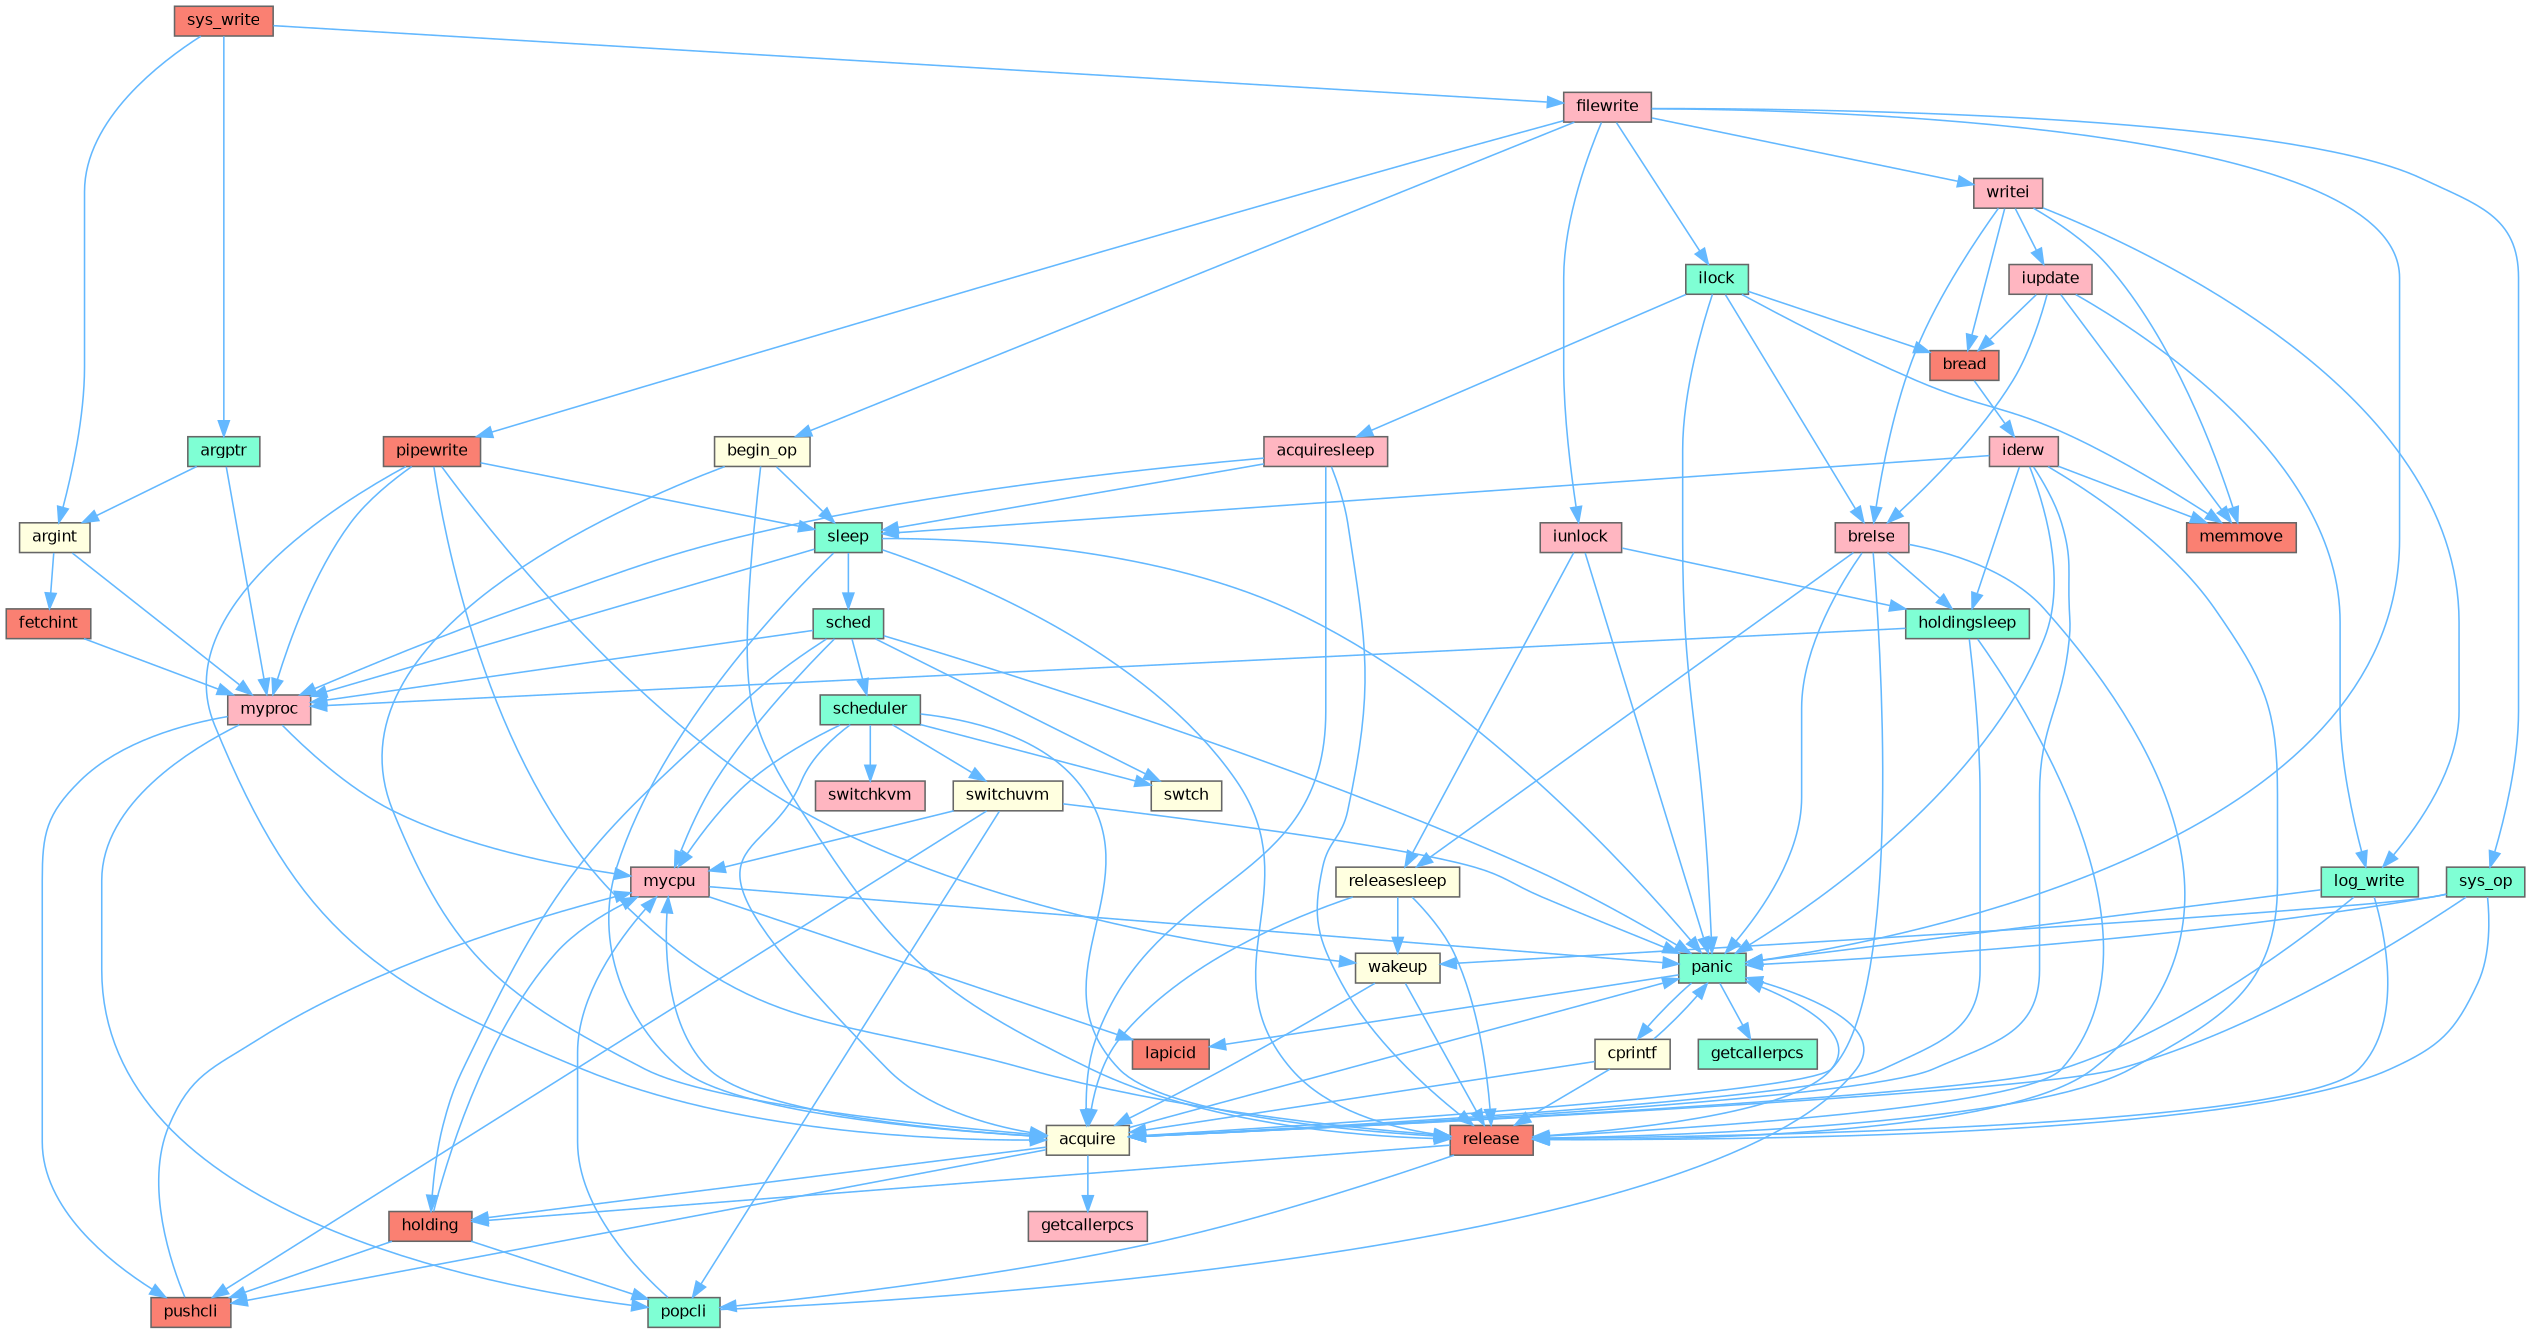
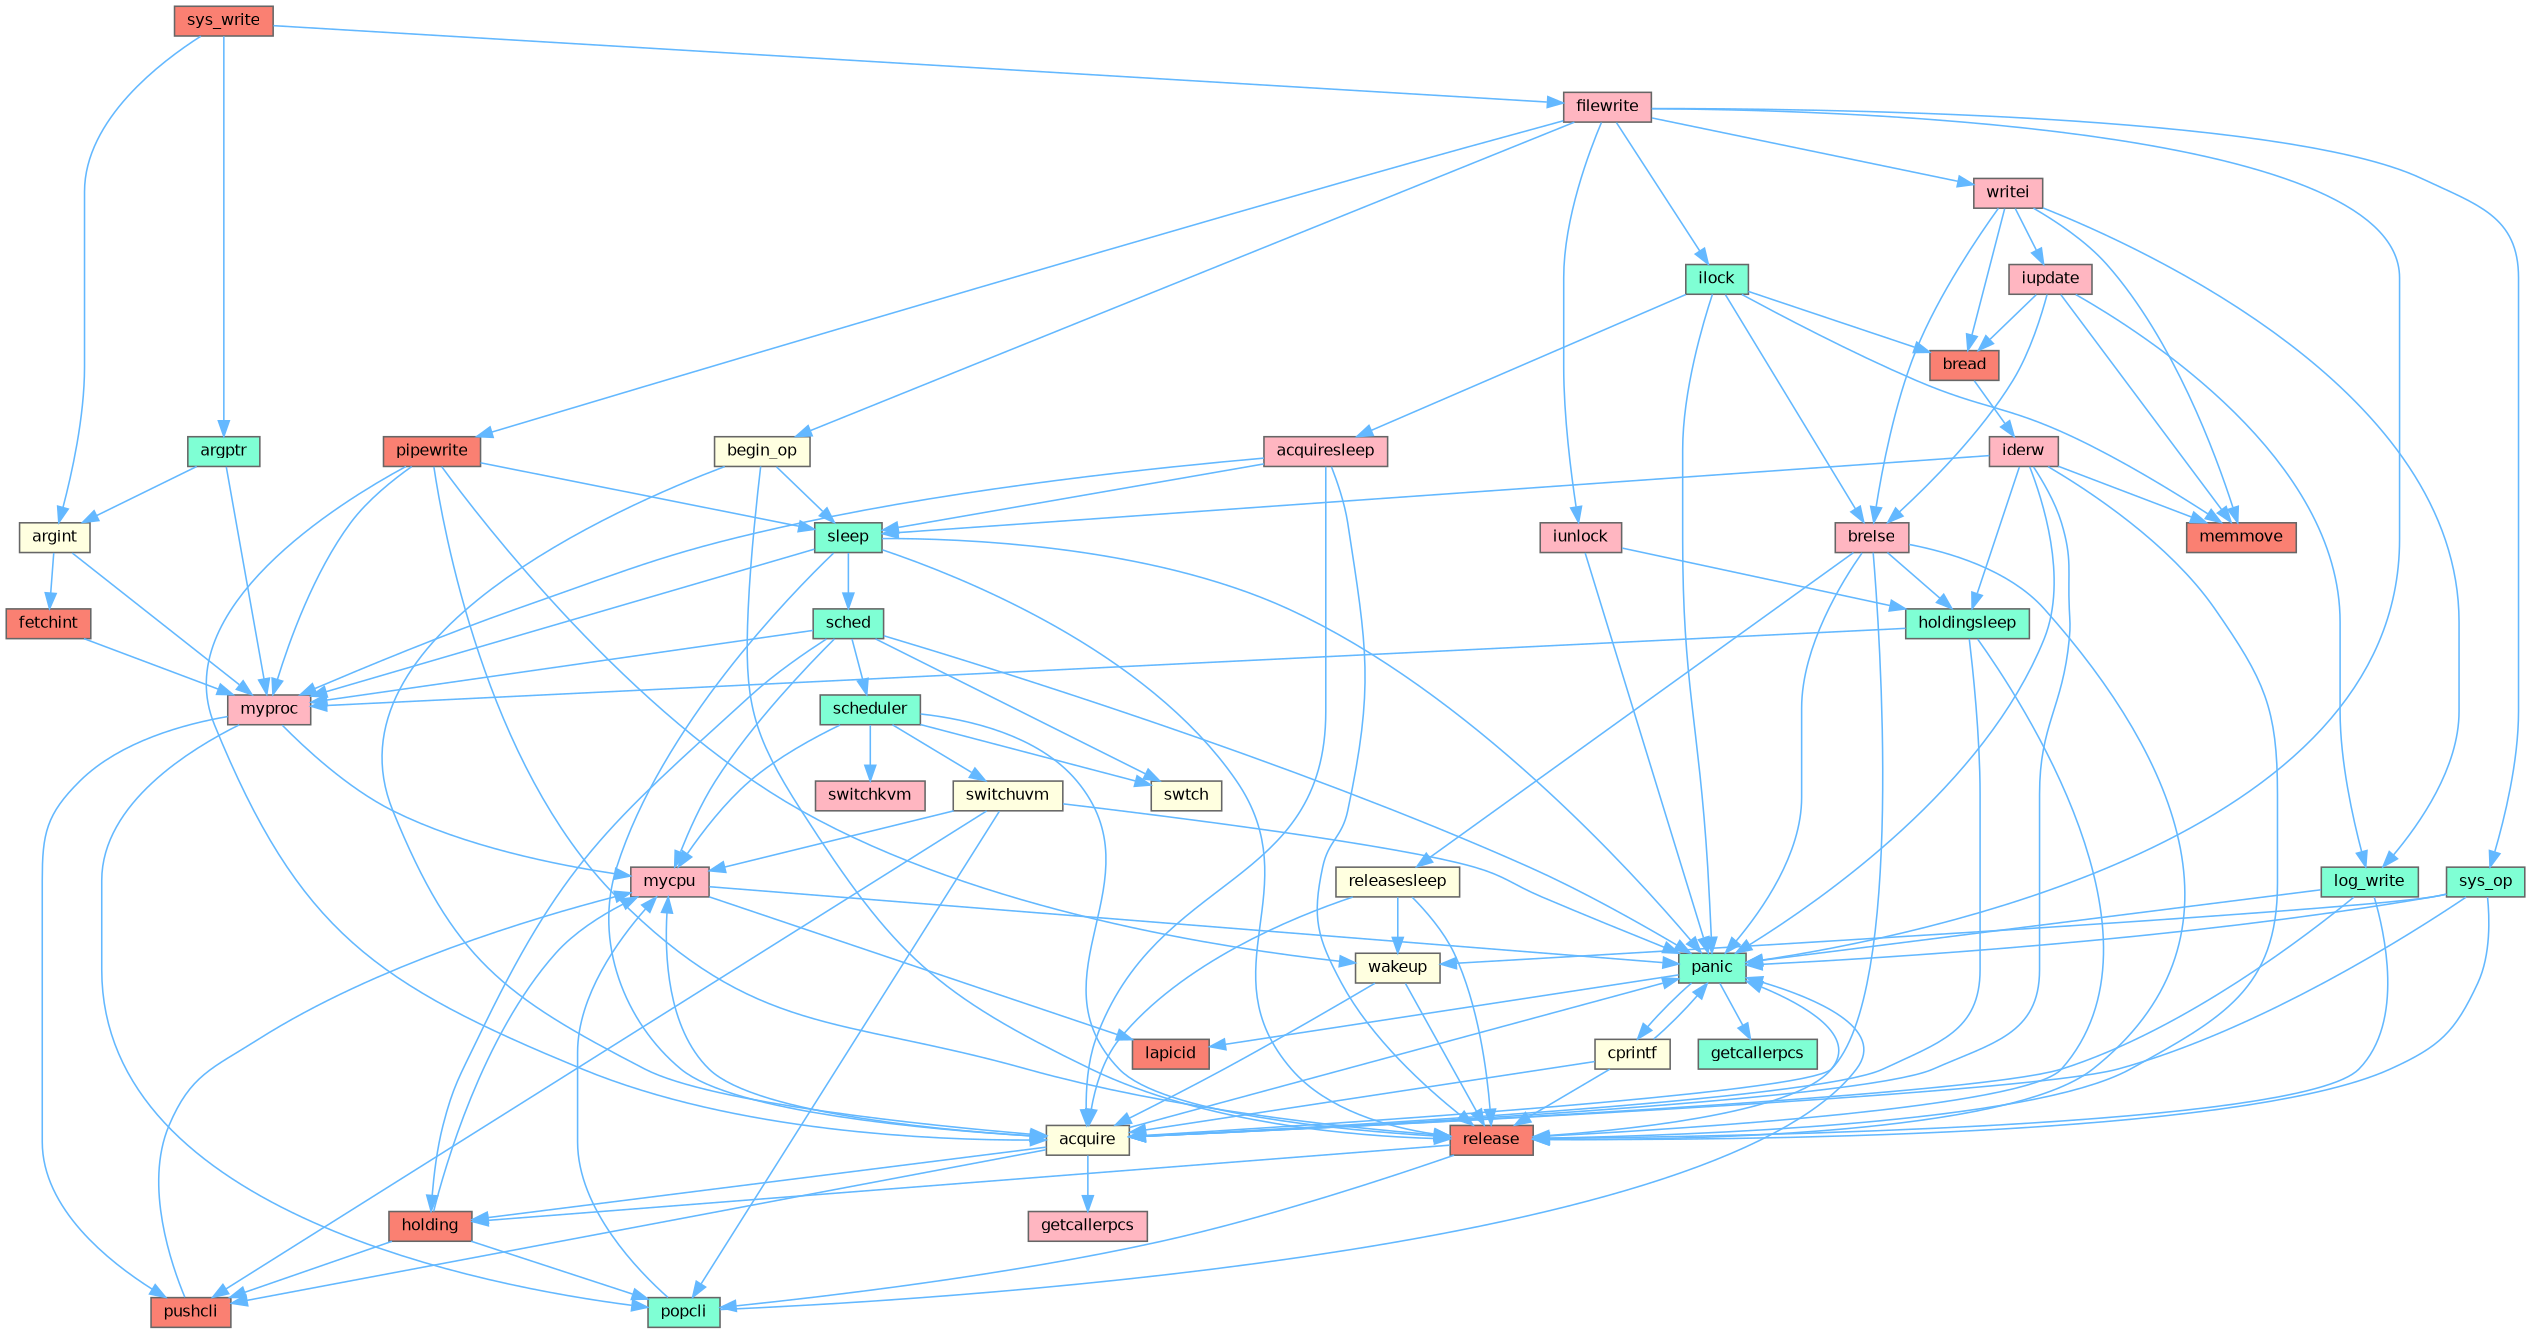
(1493, 703) -> none
(794, 967) -> none
